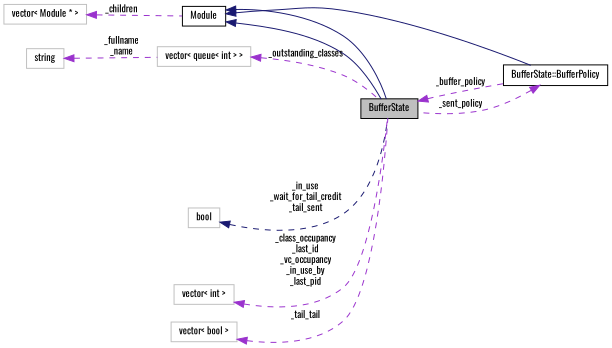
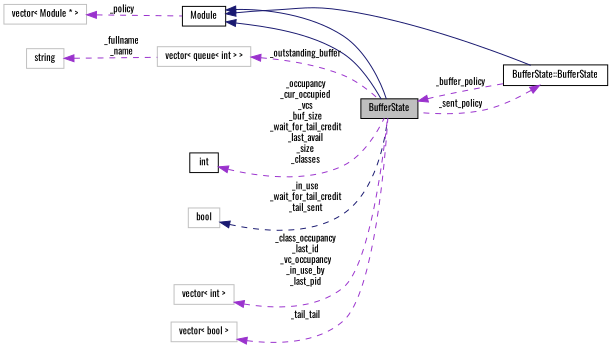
(122, 10) -> (122, 10)
(306, 54) -> (306, 54)
(556, 75) -> (556, 75)
none -> (204, 163)
